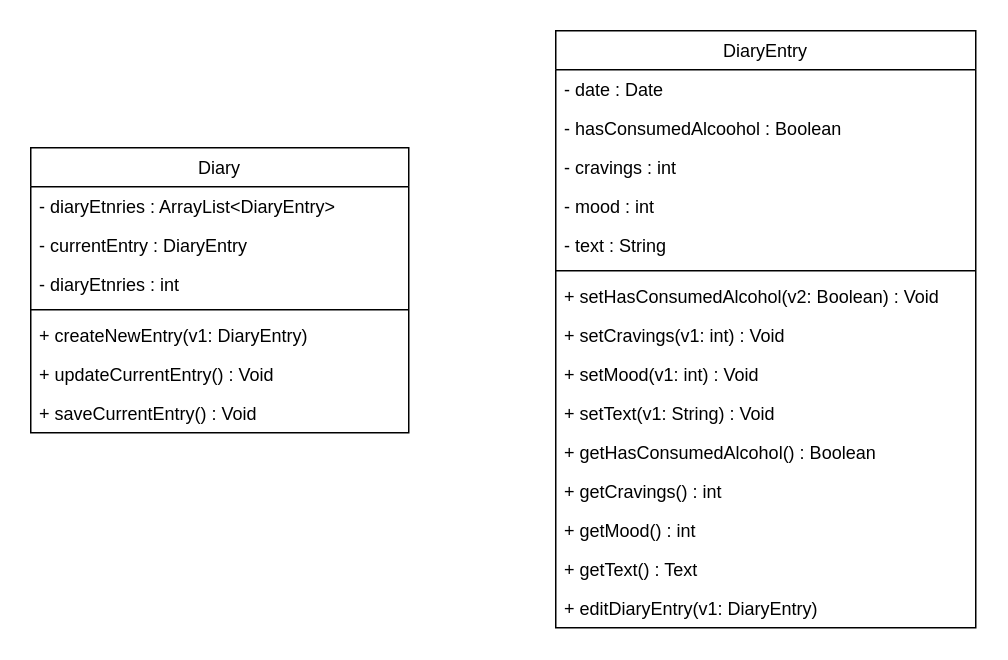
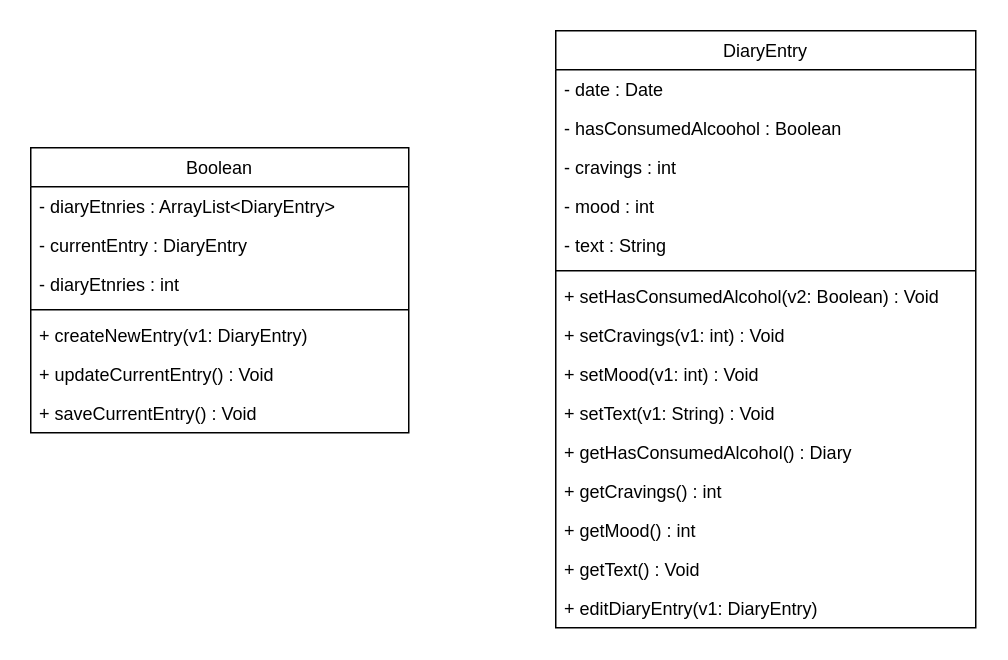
(219, 168) -> (219, 168)
(724, 453) -> (714, 453)
(645, 570) -> (643, 570)
